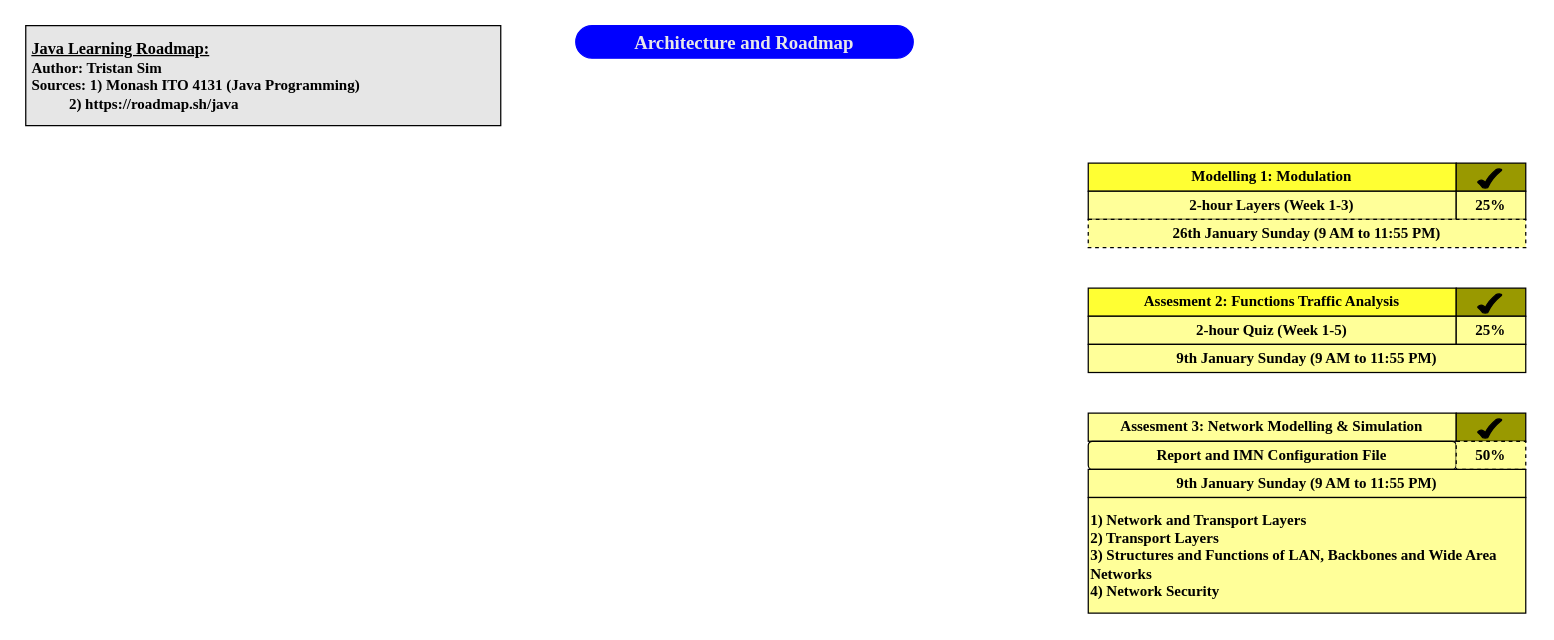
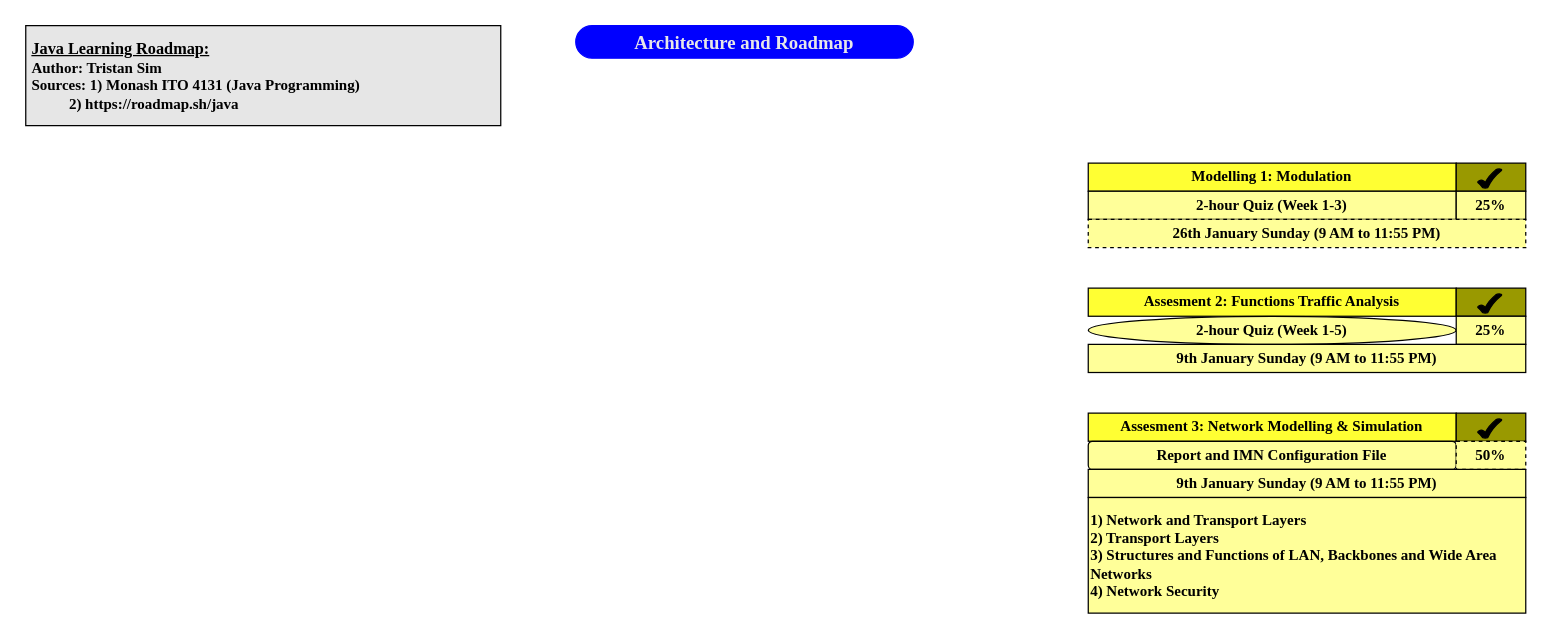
(1272, 206) -> (1272, 206)
(1272, 330) -> (1272, 330)
(1272, 427) -> (1272, 427)
